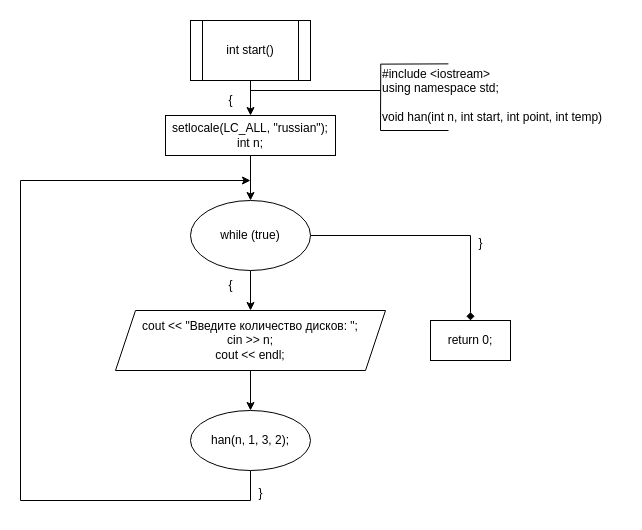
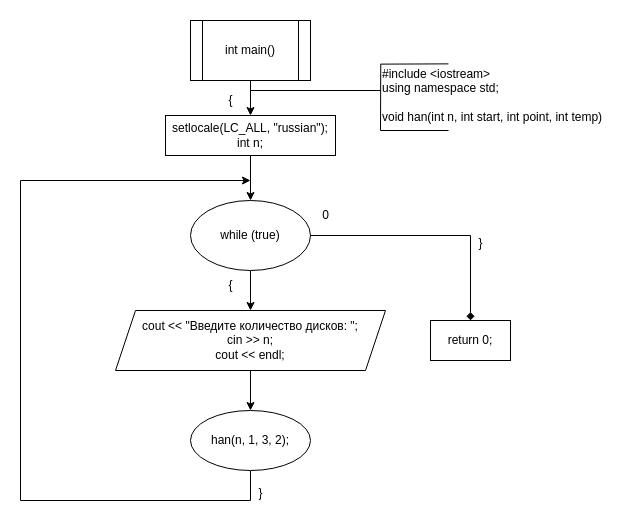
(251, 51) -> (251, 51)
none -> (326, 216)
